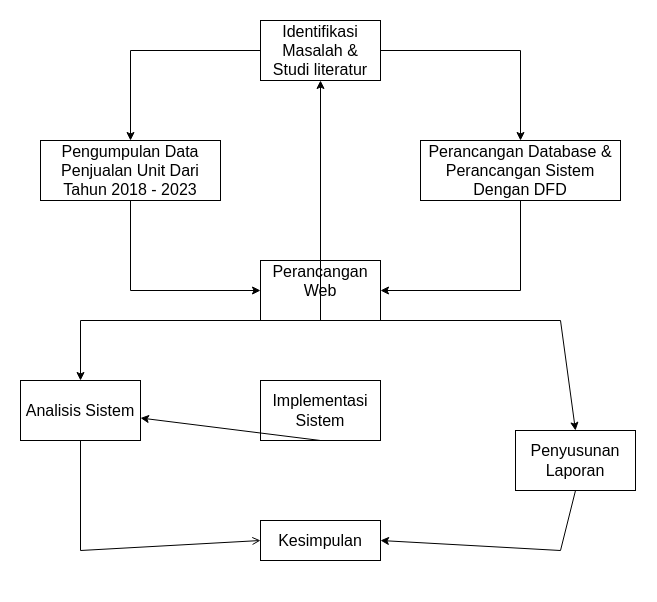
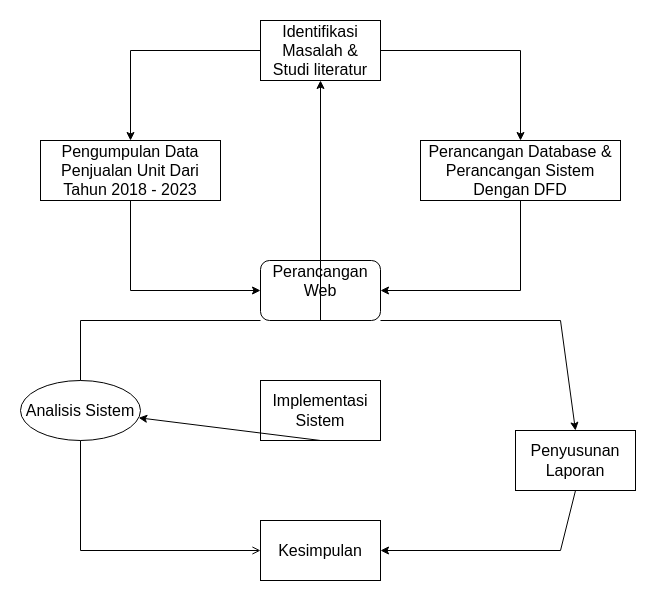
(321, 291) -> (321, 291)
(81, 372) -> (81, 375)
(81, 411) -> (81, 411)
(321, 541) -> (321, 551)
